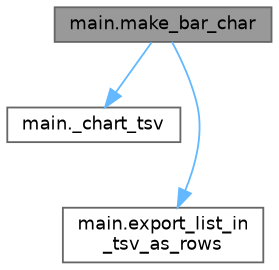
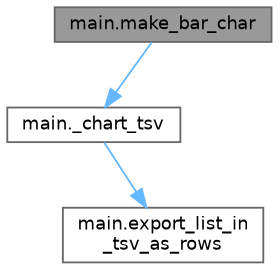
(199, 115) -> (120, 167)
